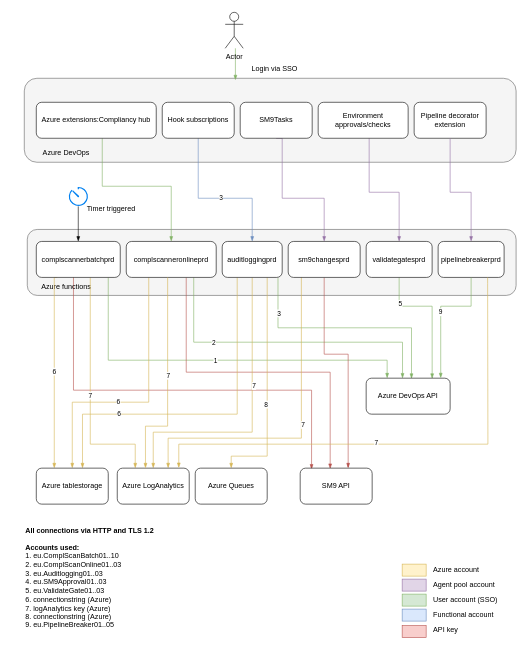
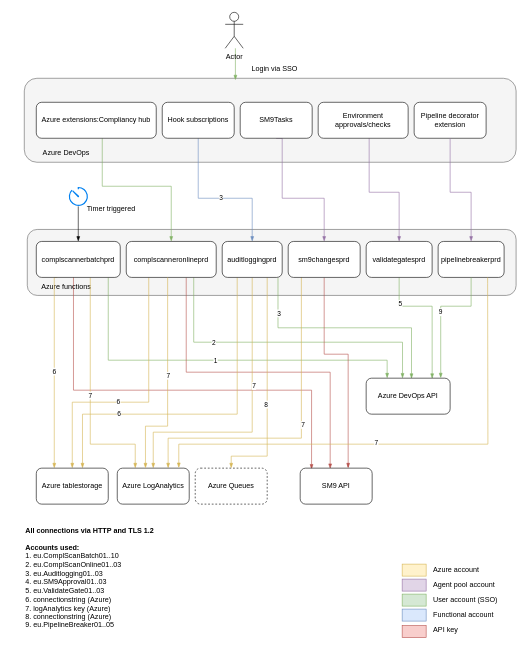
(231, 486) -> (231, 486)
